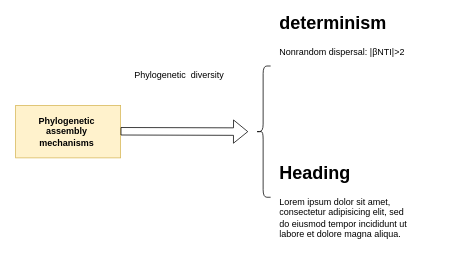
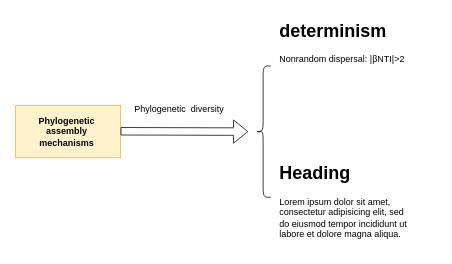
(357, 53) -> (357, 60)
(180, 75) -> (180, 109)
